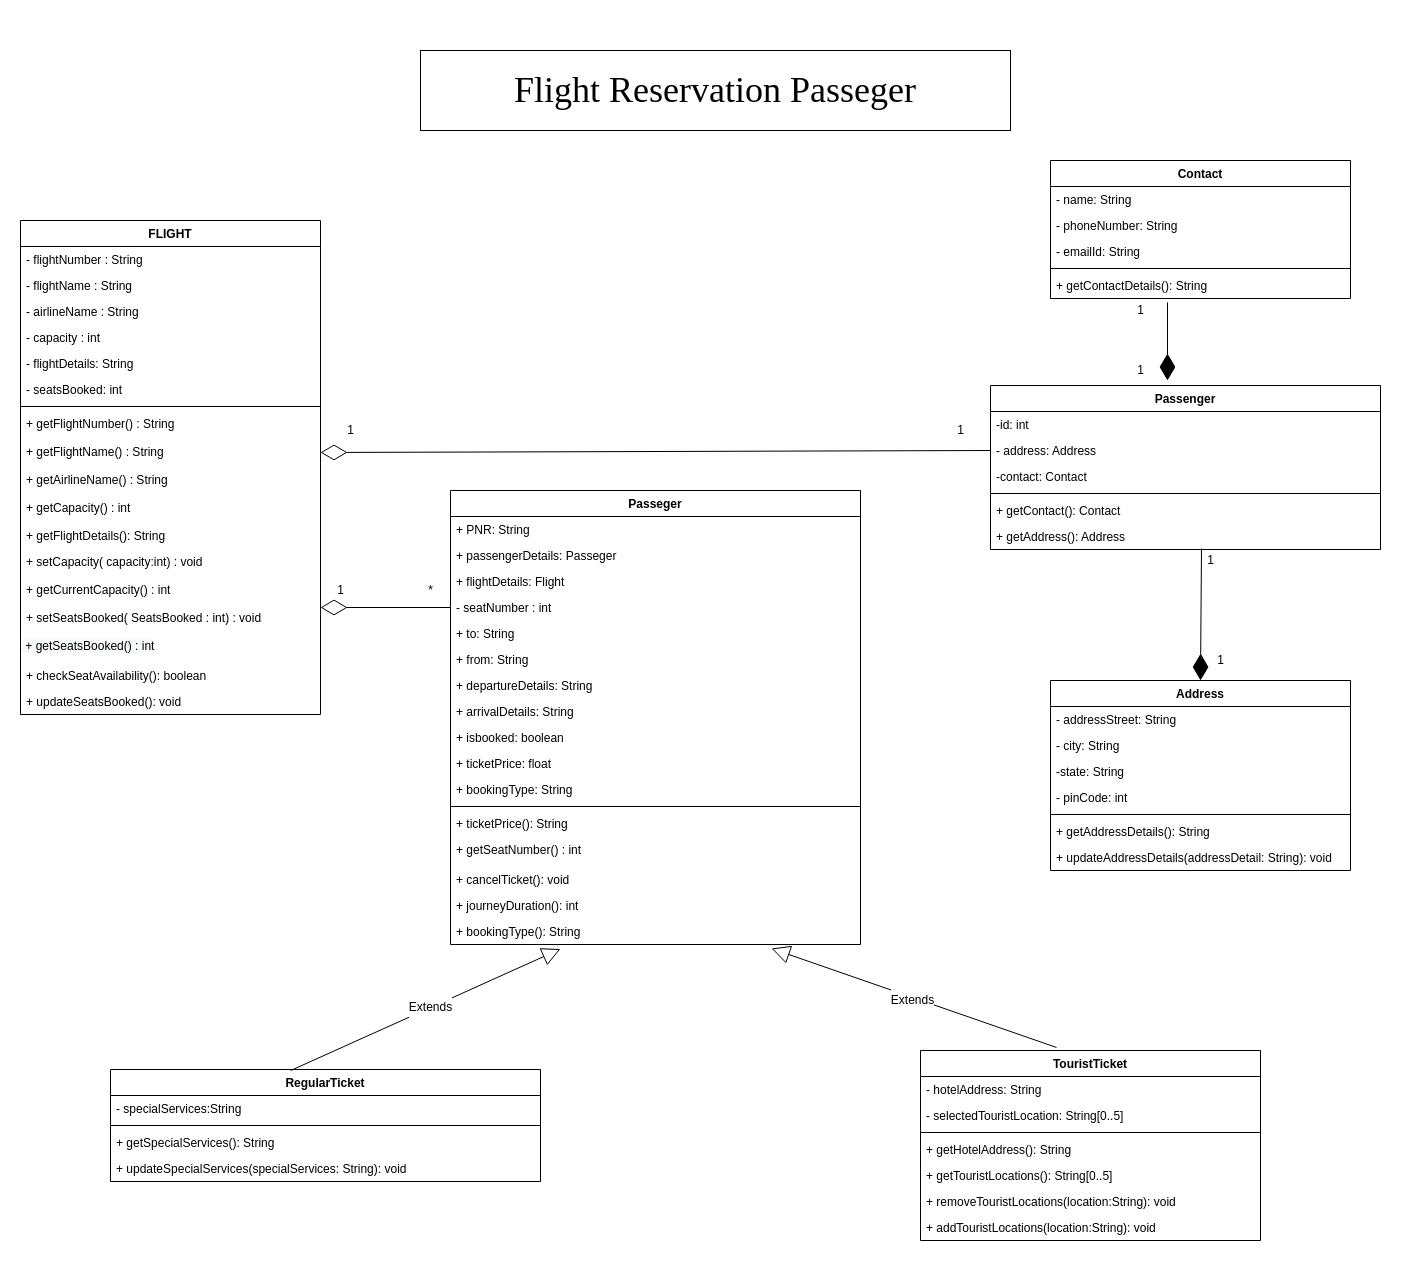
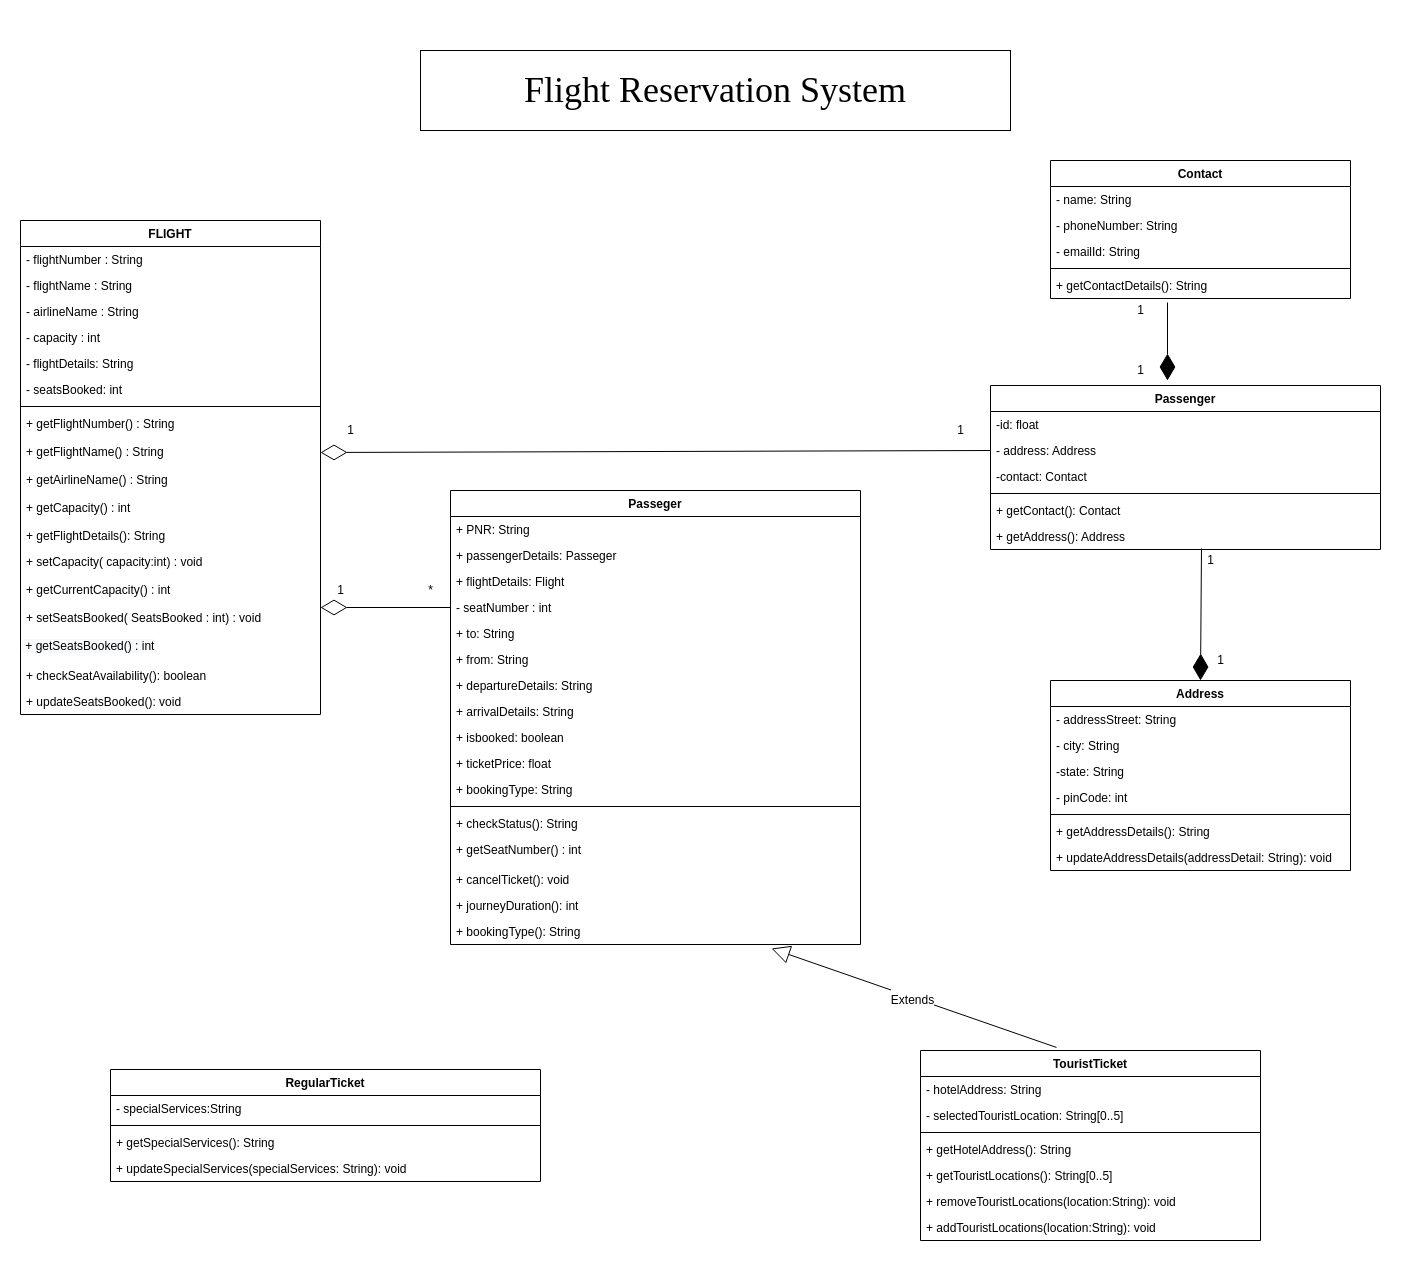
(716, 91) -> (716, 91)
(1017, 425) -> (1023, 425)
(524, 824) -> (527, 824)
(482, 984) -> none
